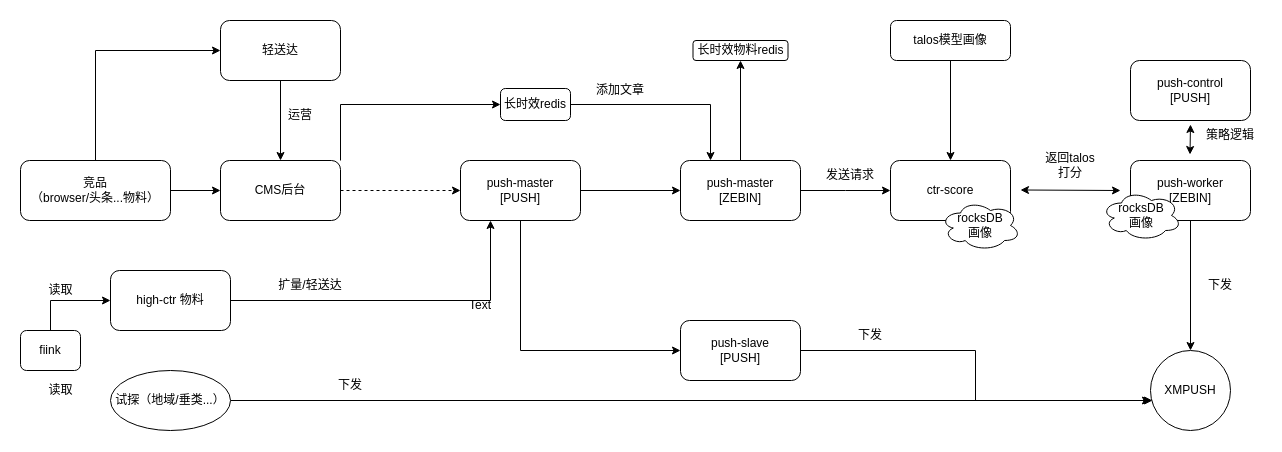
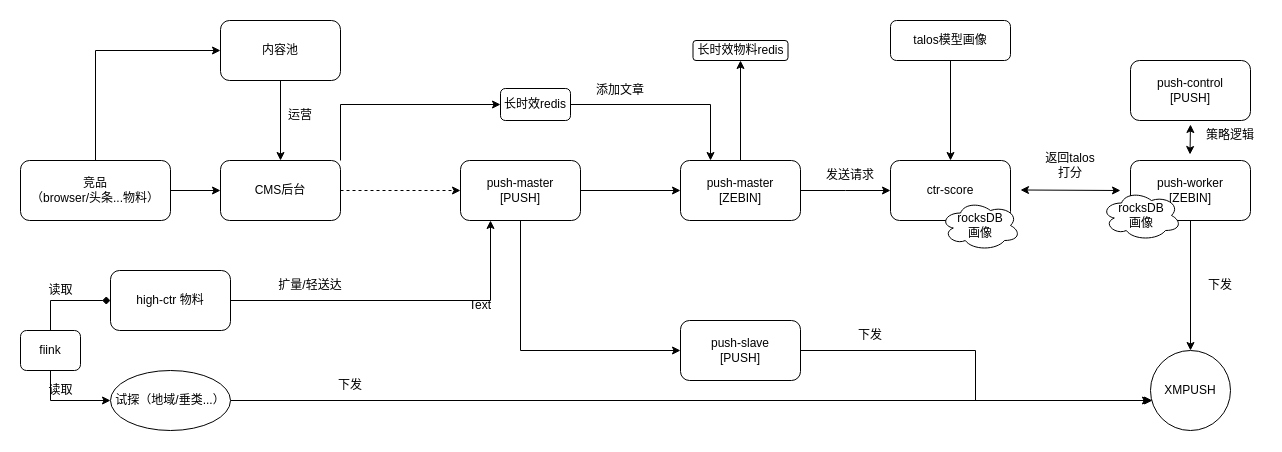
(281, 51) -> (281, 51)
(102, 301) -> (102, 301)
none -> (62, 401)
